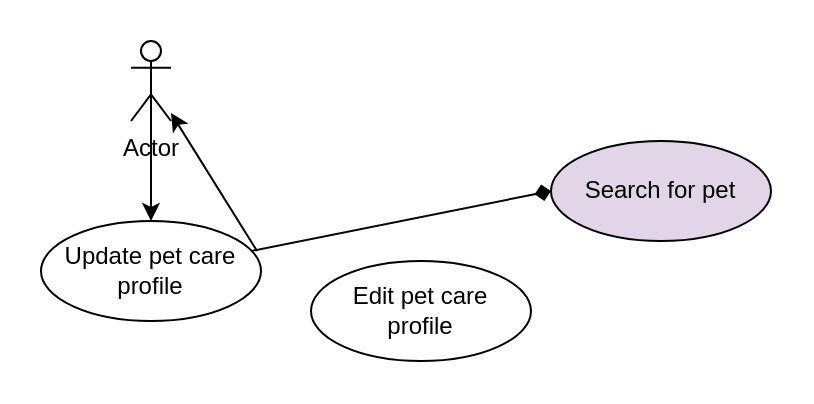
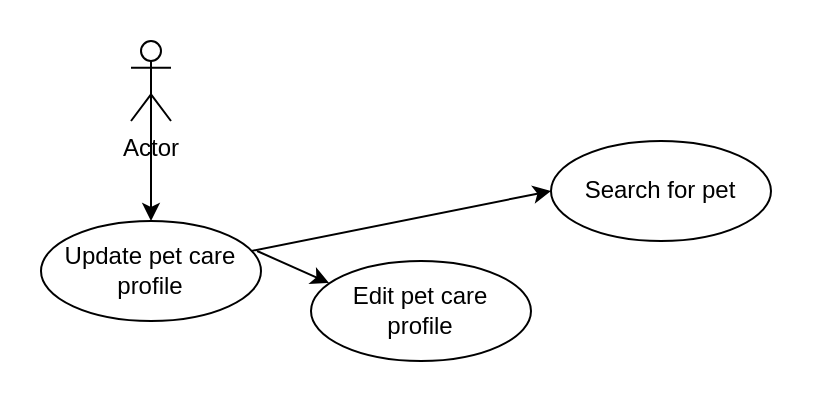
(216, 185) -> (288, 265)
(661, 191) -> (661, 191)
(535, 194) -> (536, 194)
